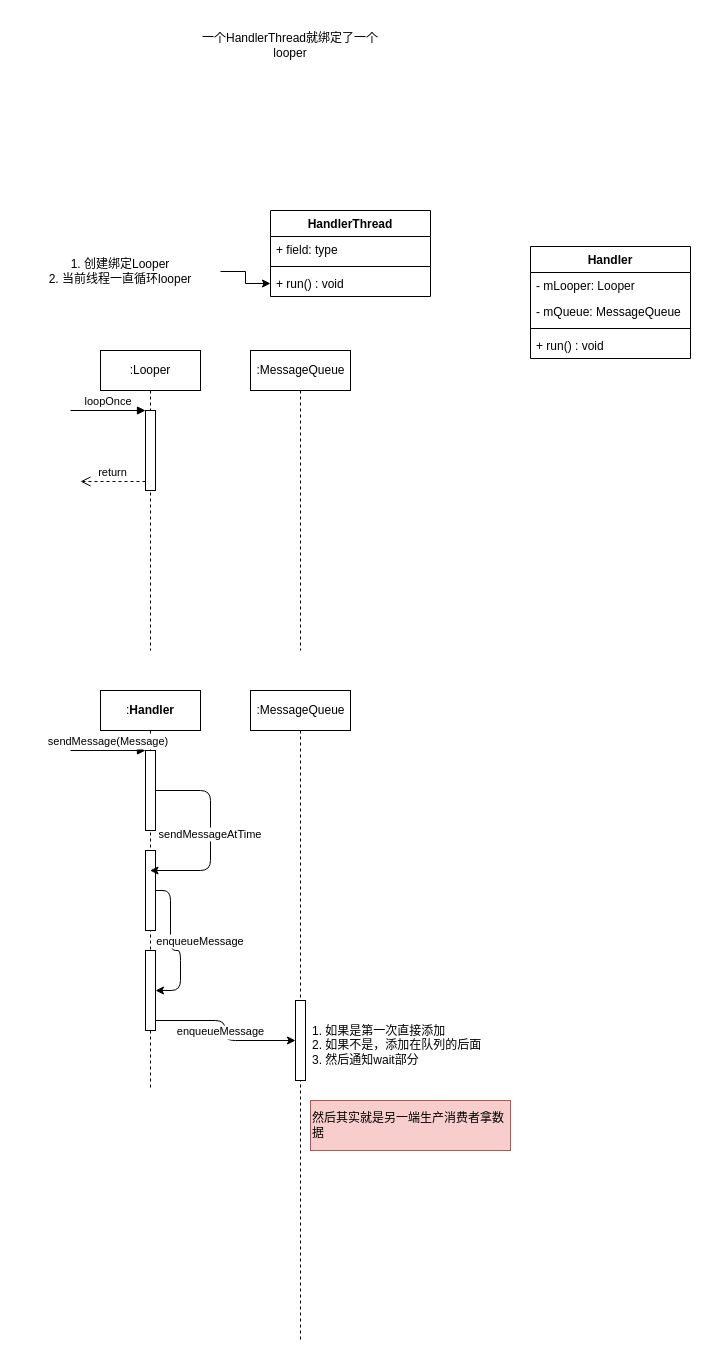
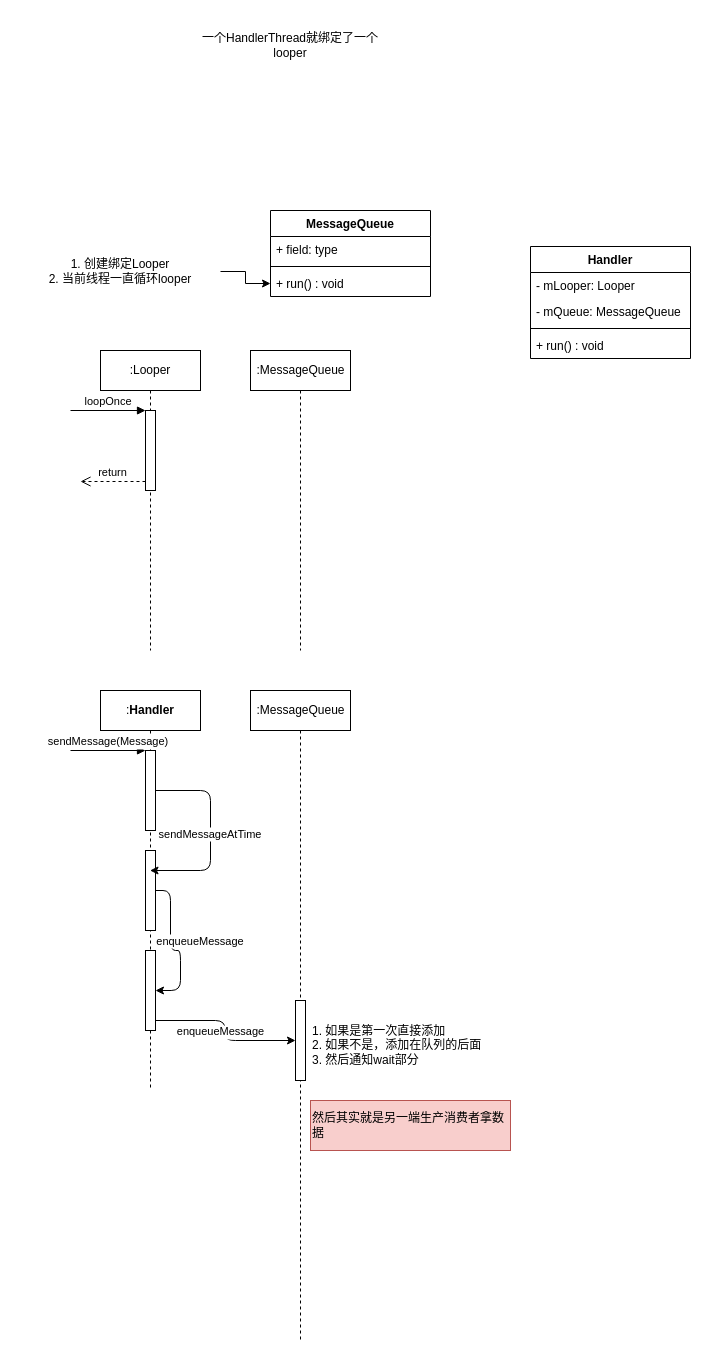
(350, 224) -> (350, 224)
